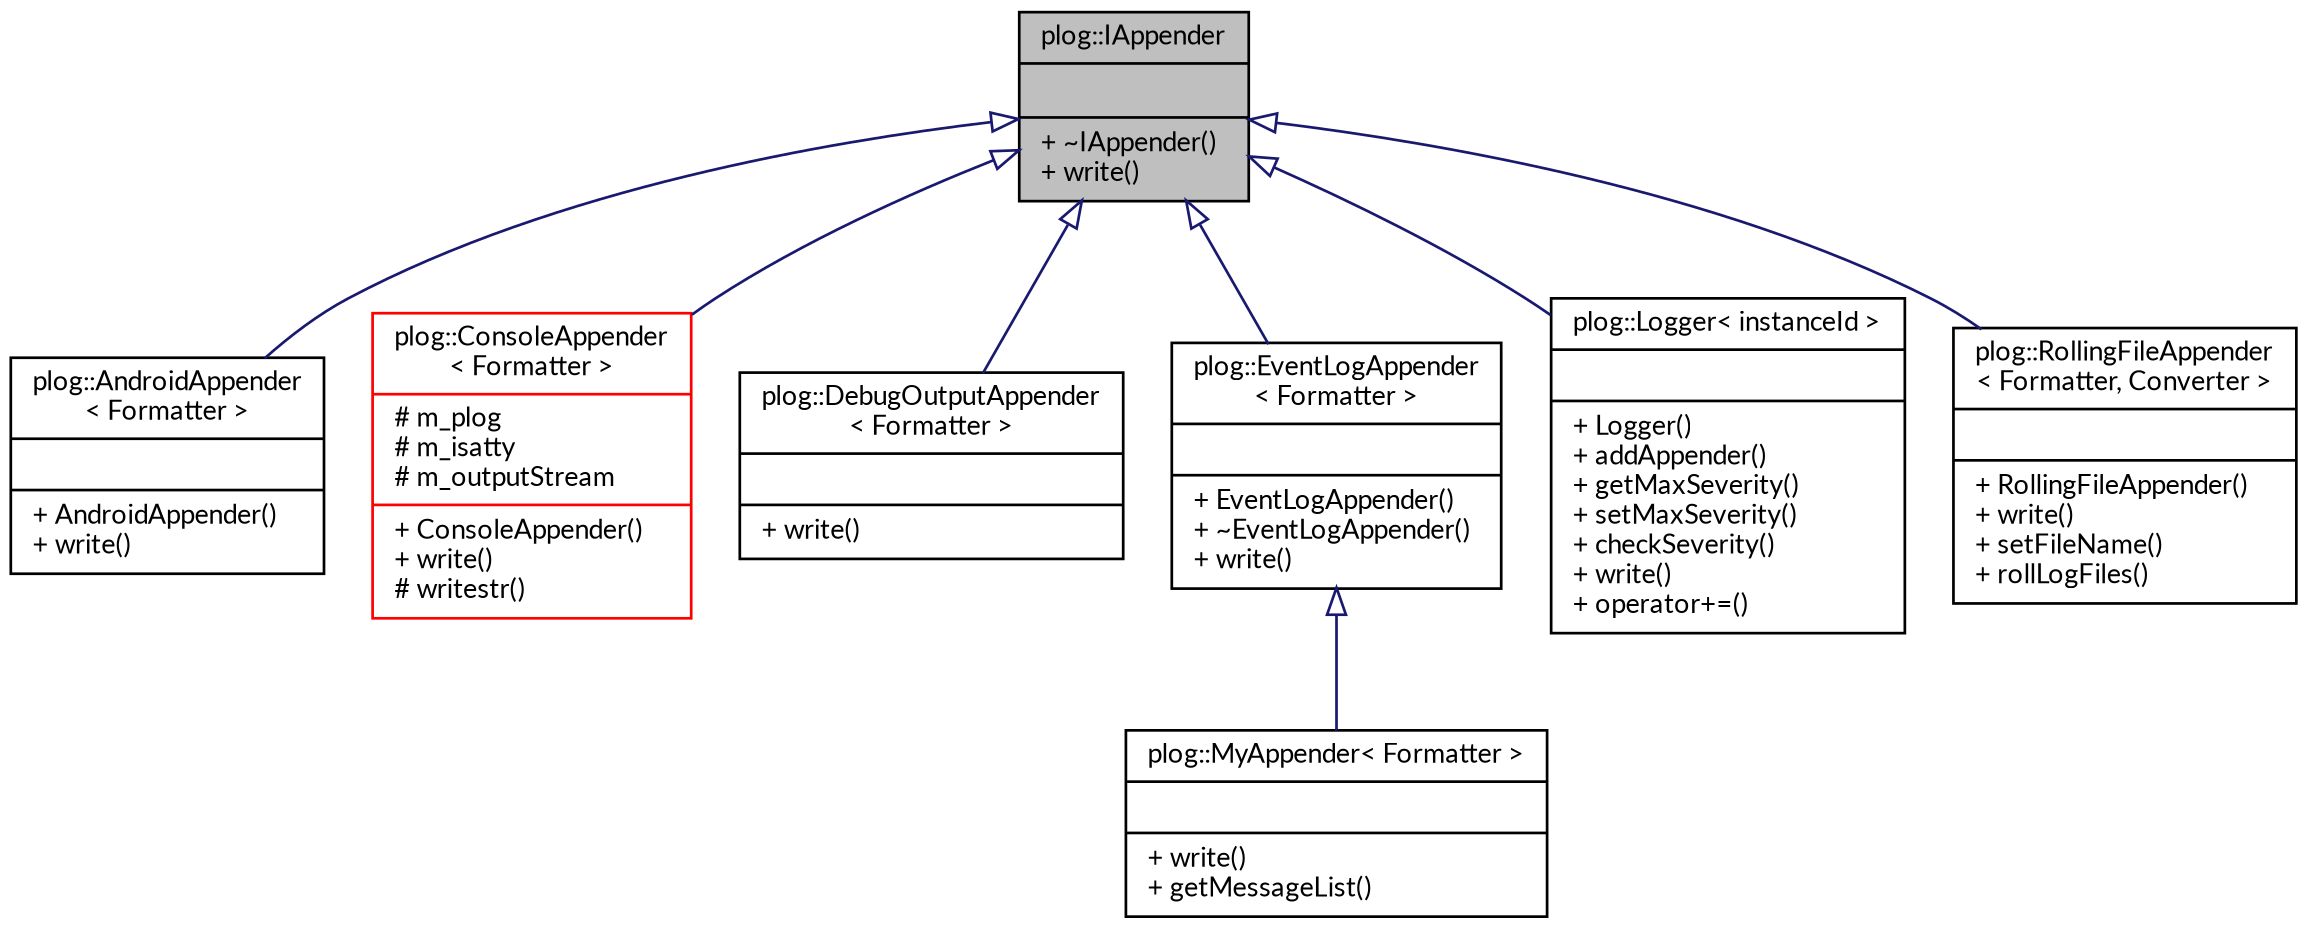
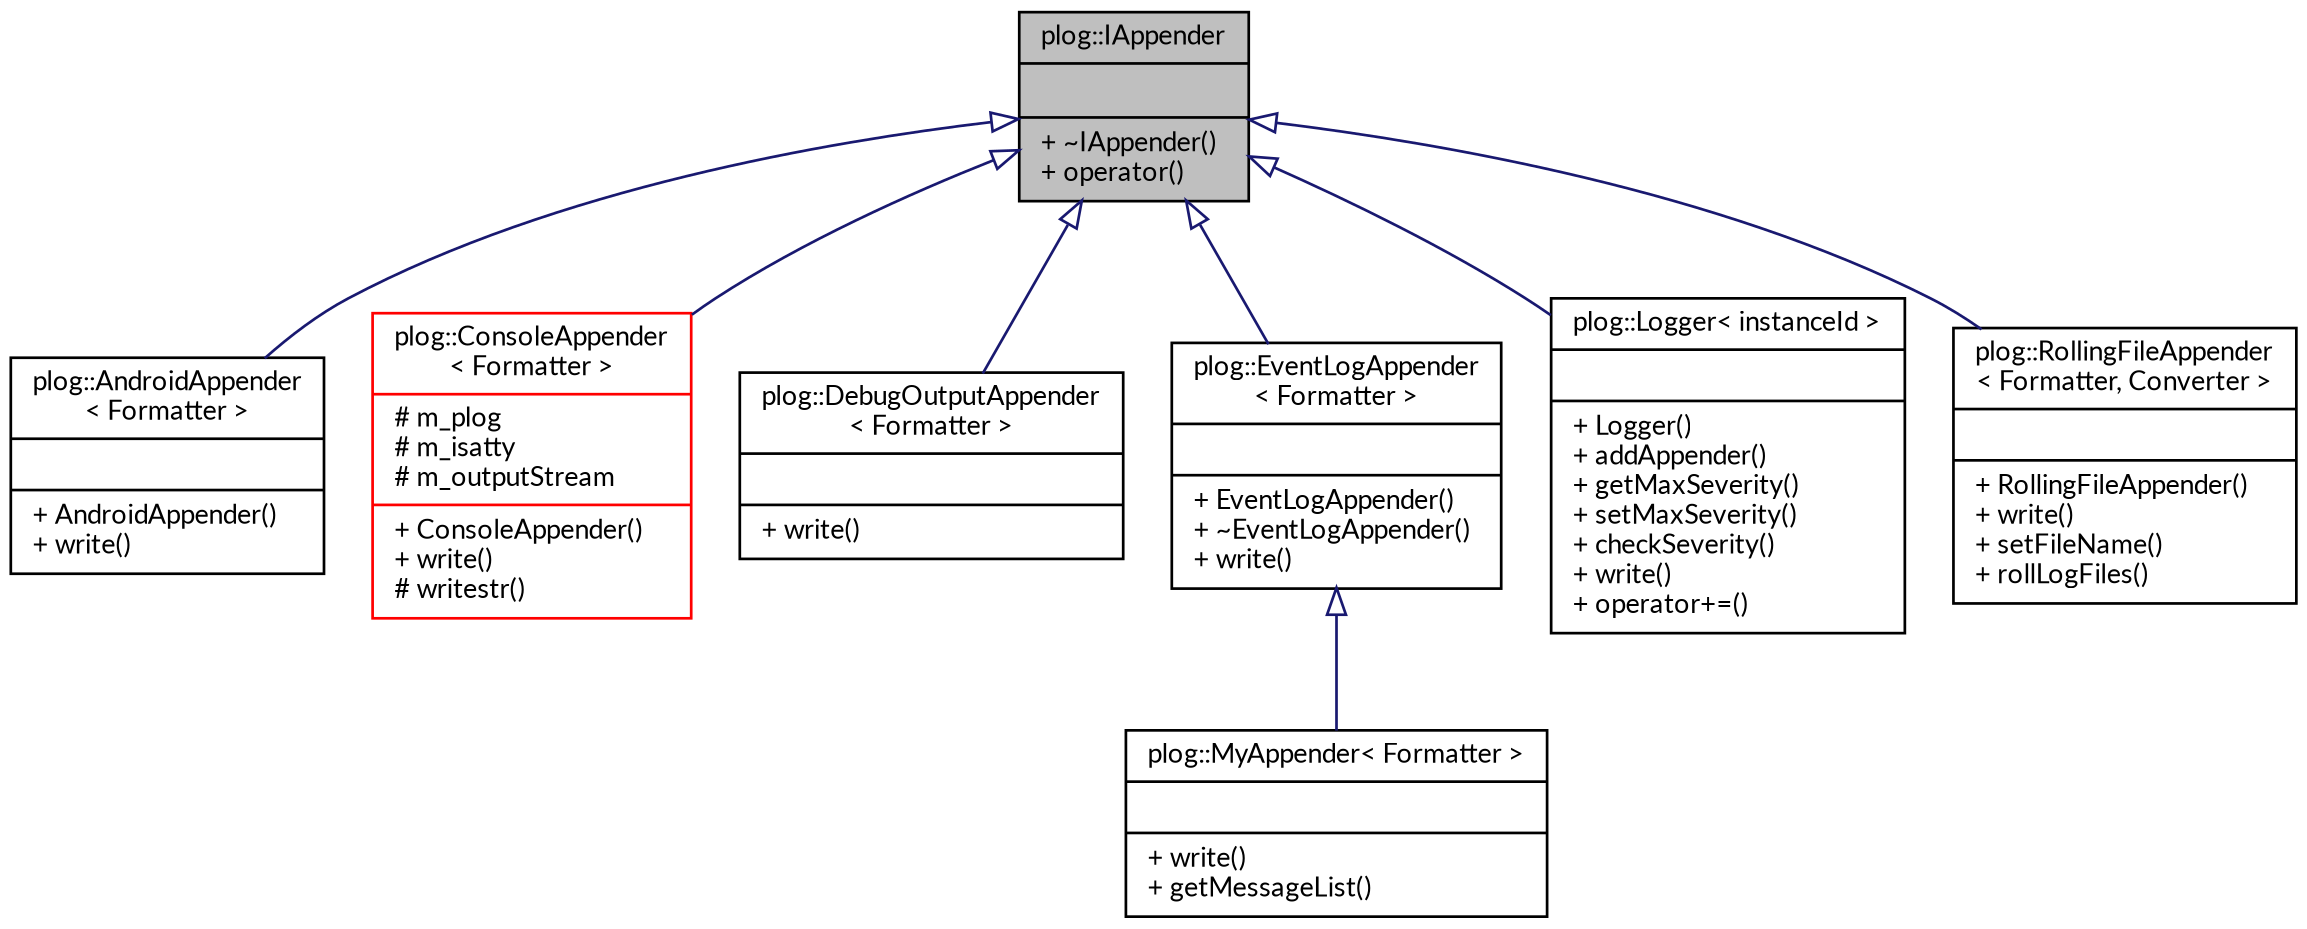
(1091, 173) -> (1114, 173)
